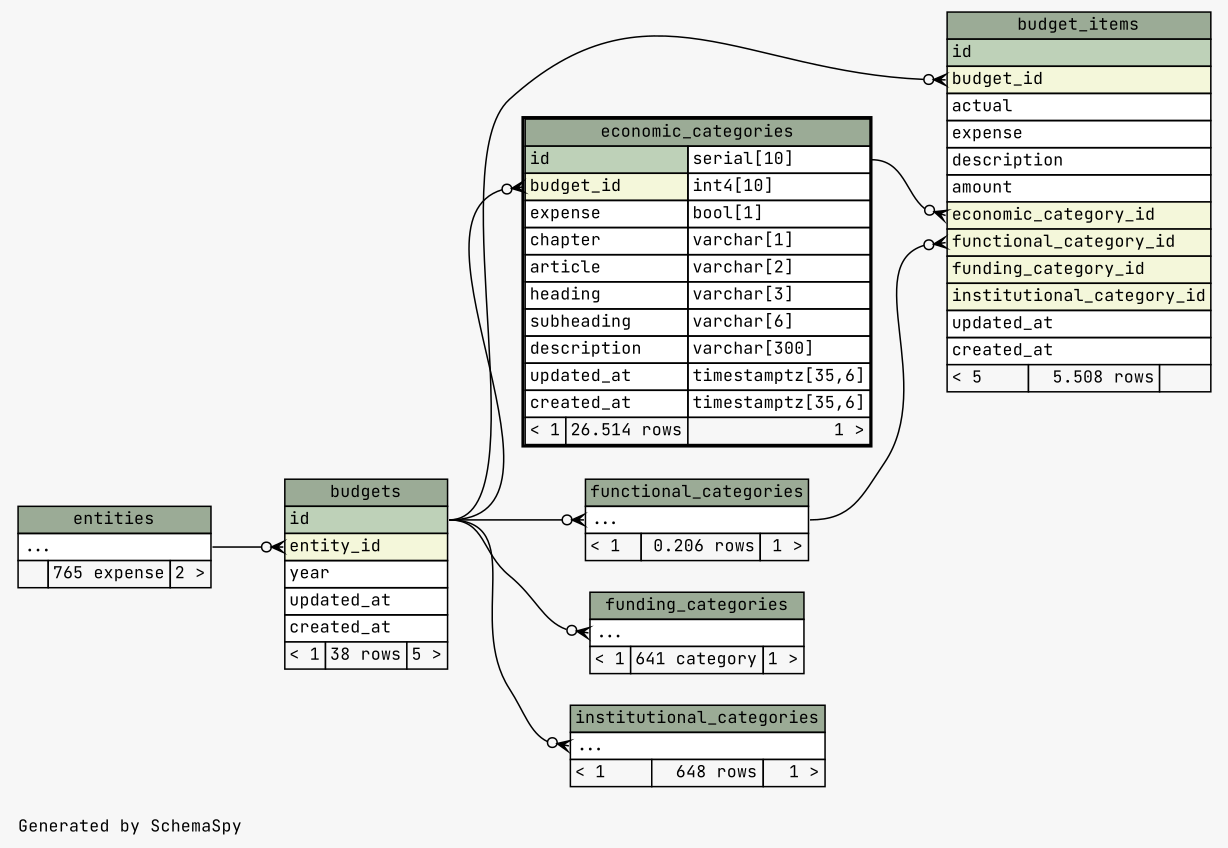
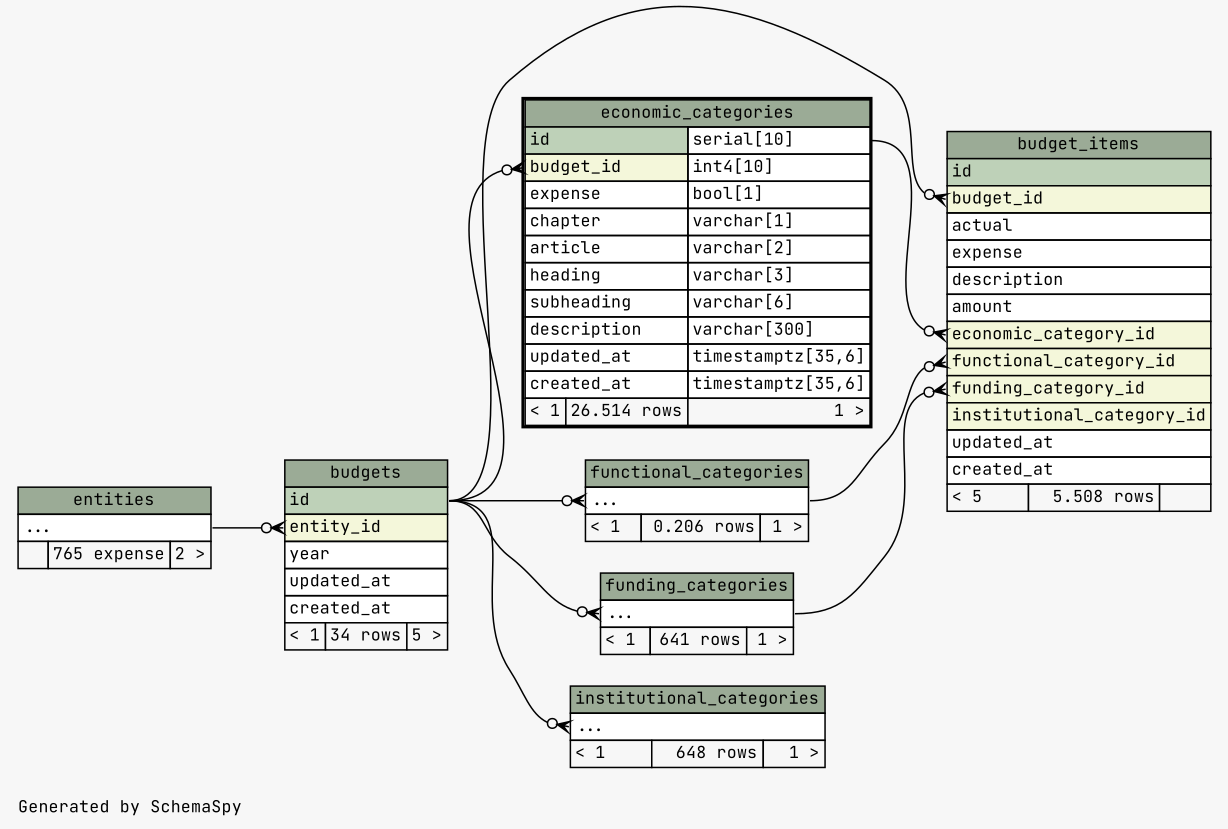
none -> (899, 529)
(366, 655) -> (366, 636)
(697, 659) -> (701, 640)
